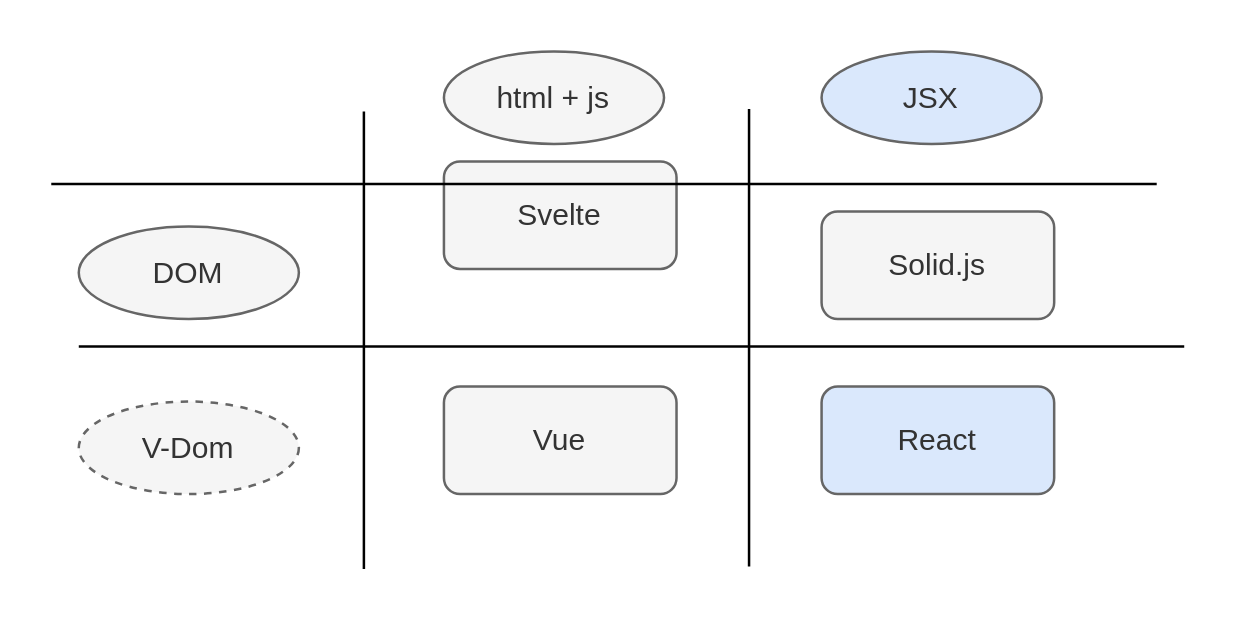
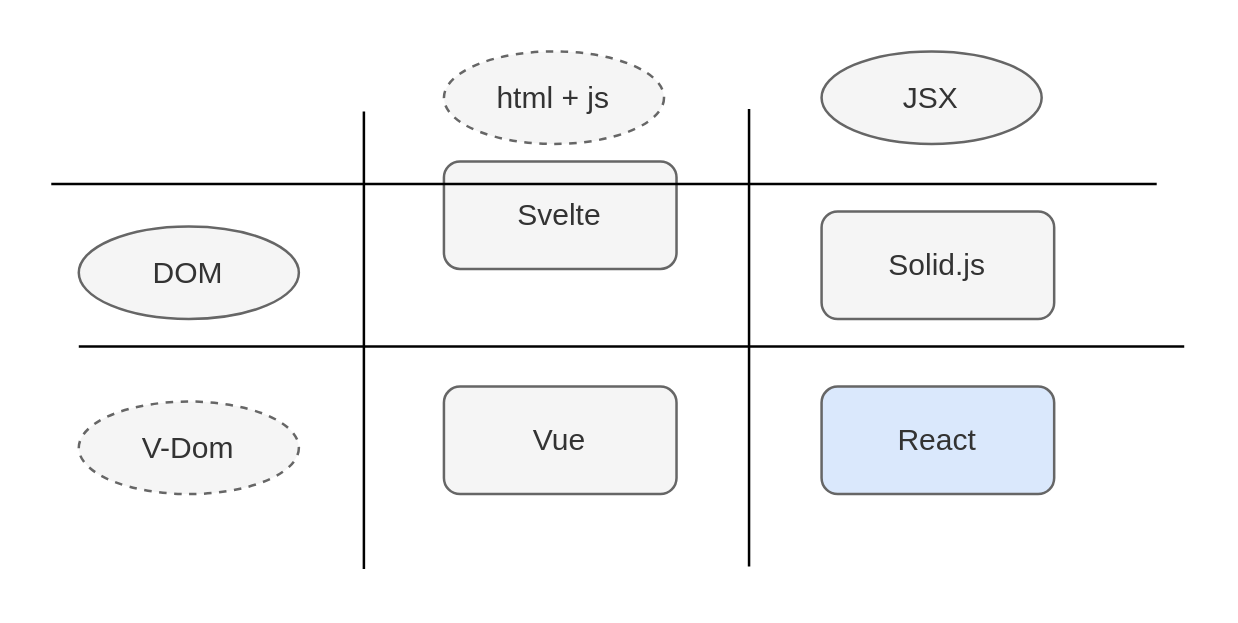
(554, 98) -> (554, 98)
(931, 98) -> (931, 98)
